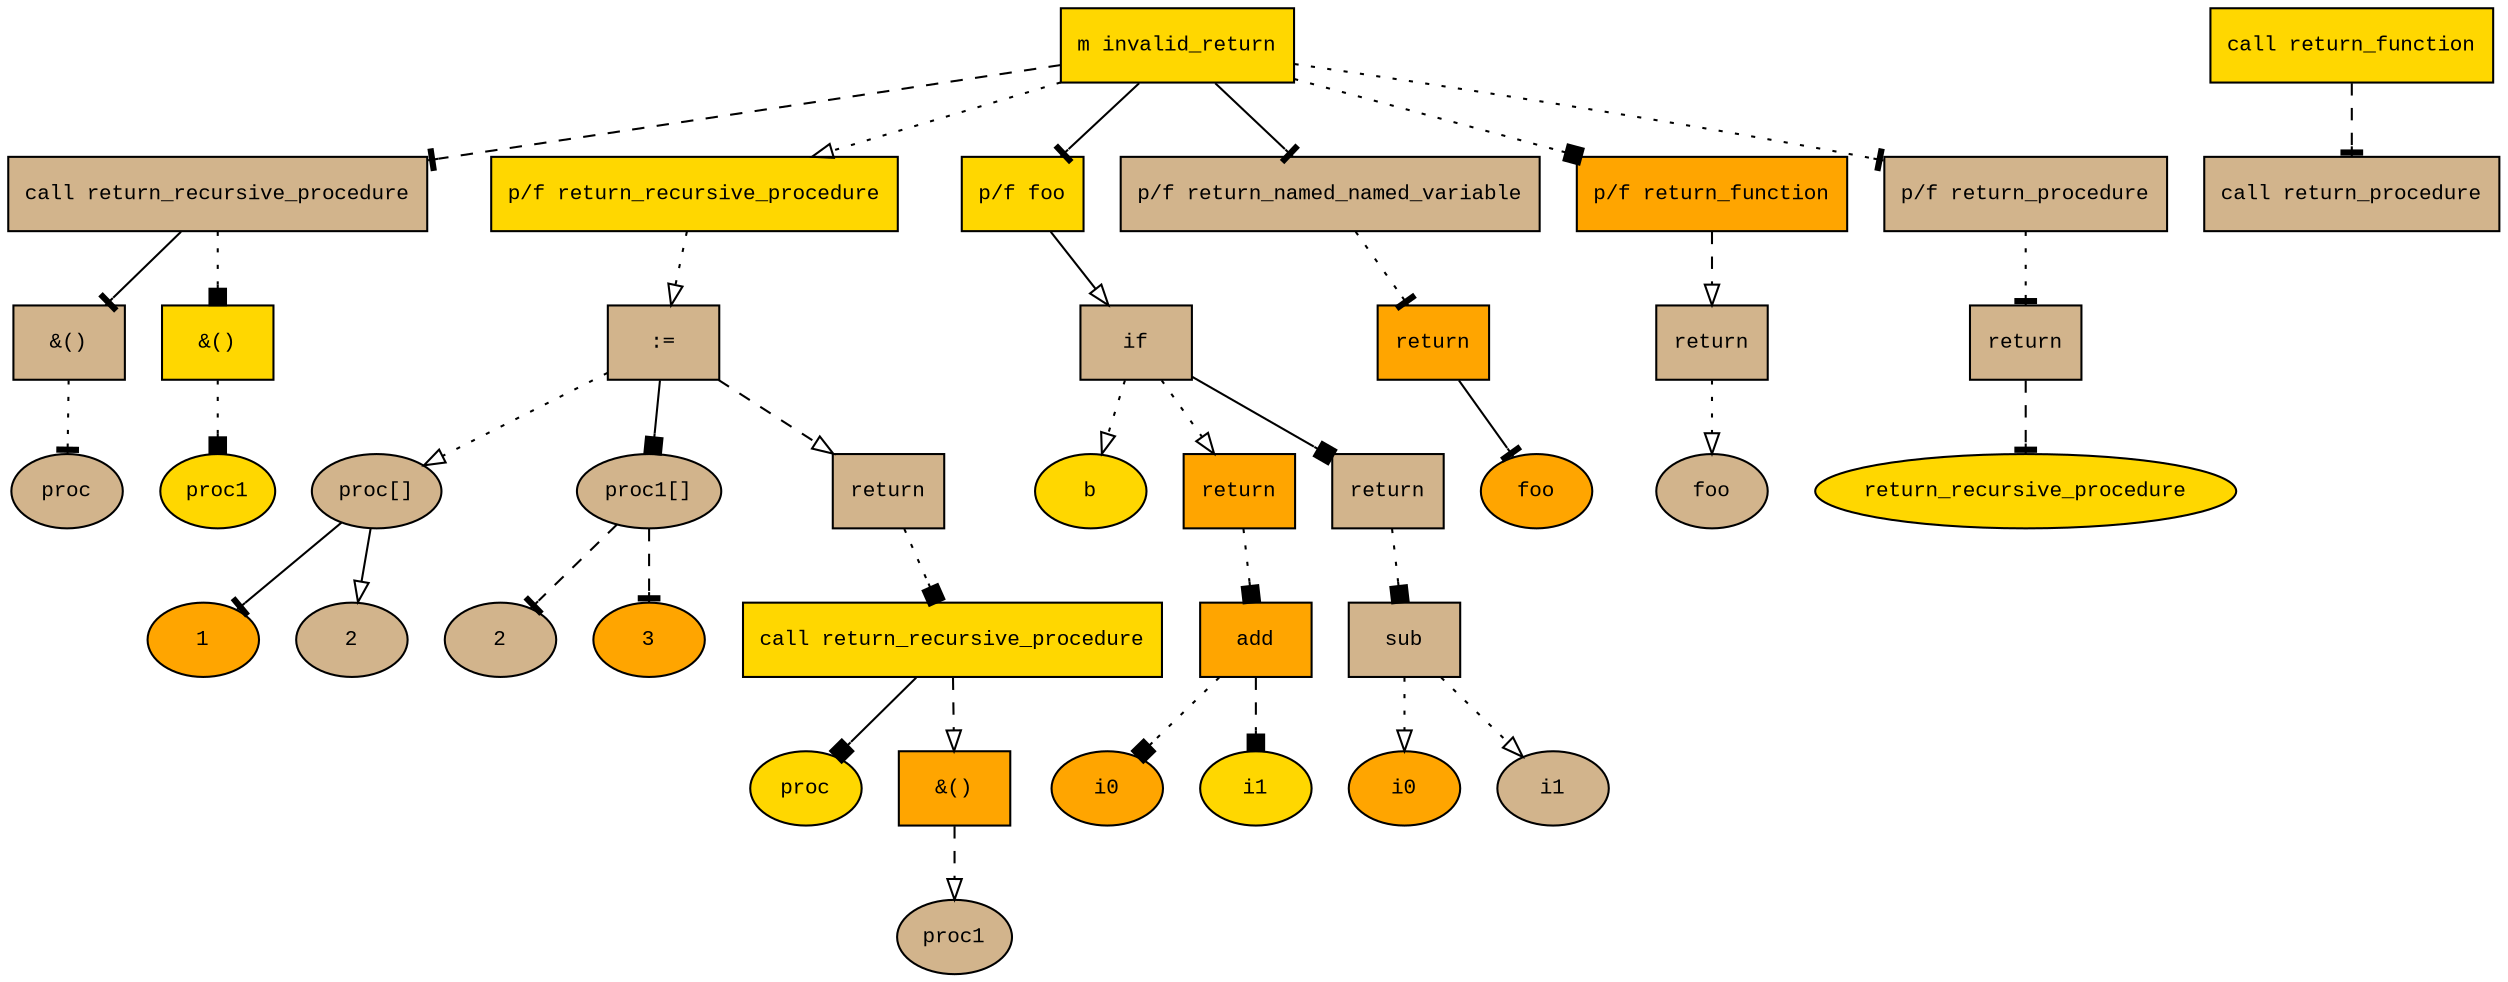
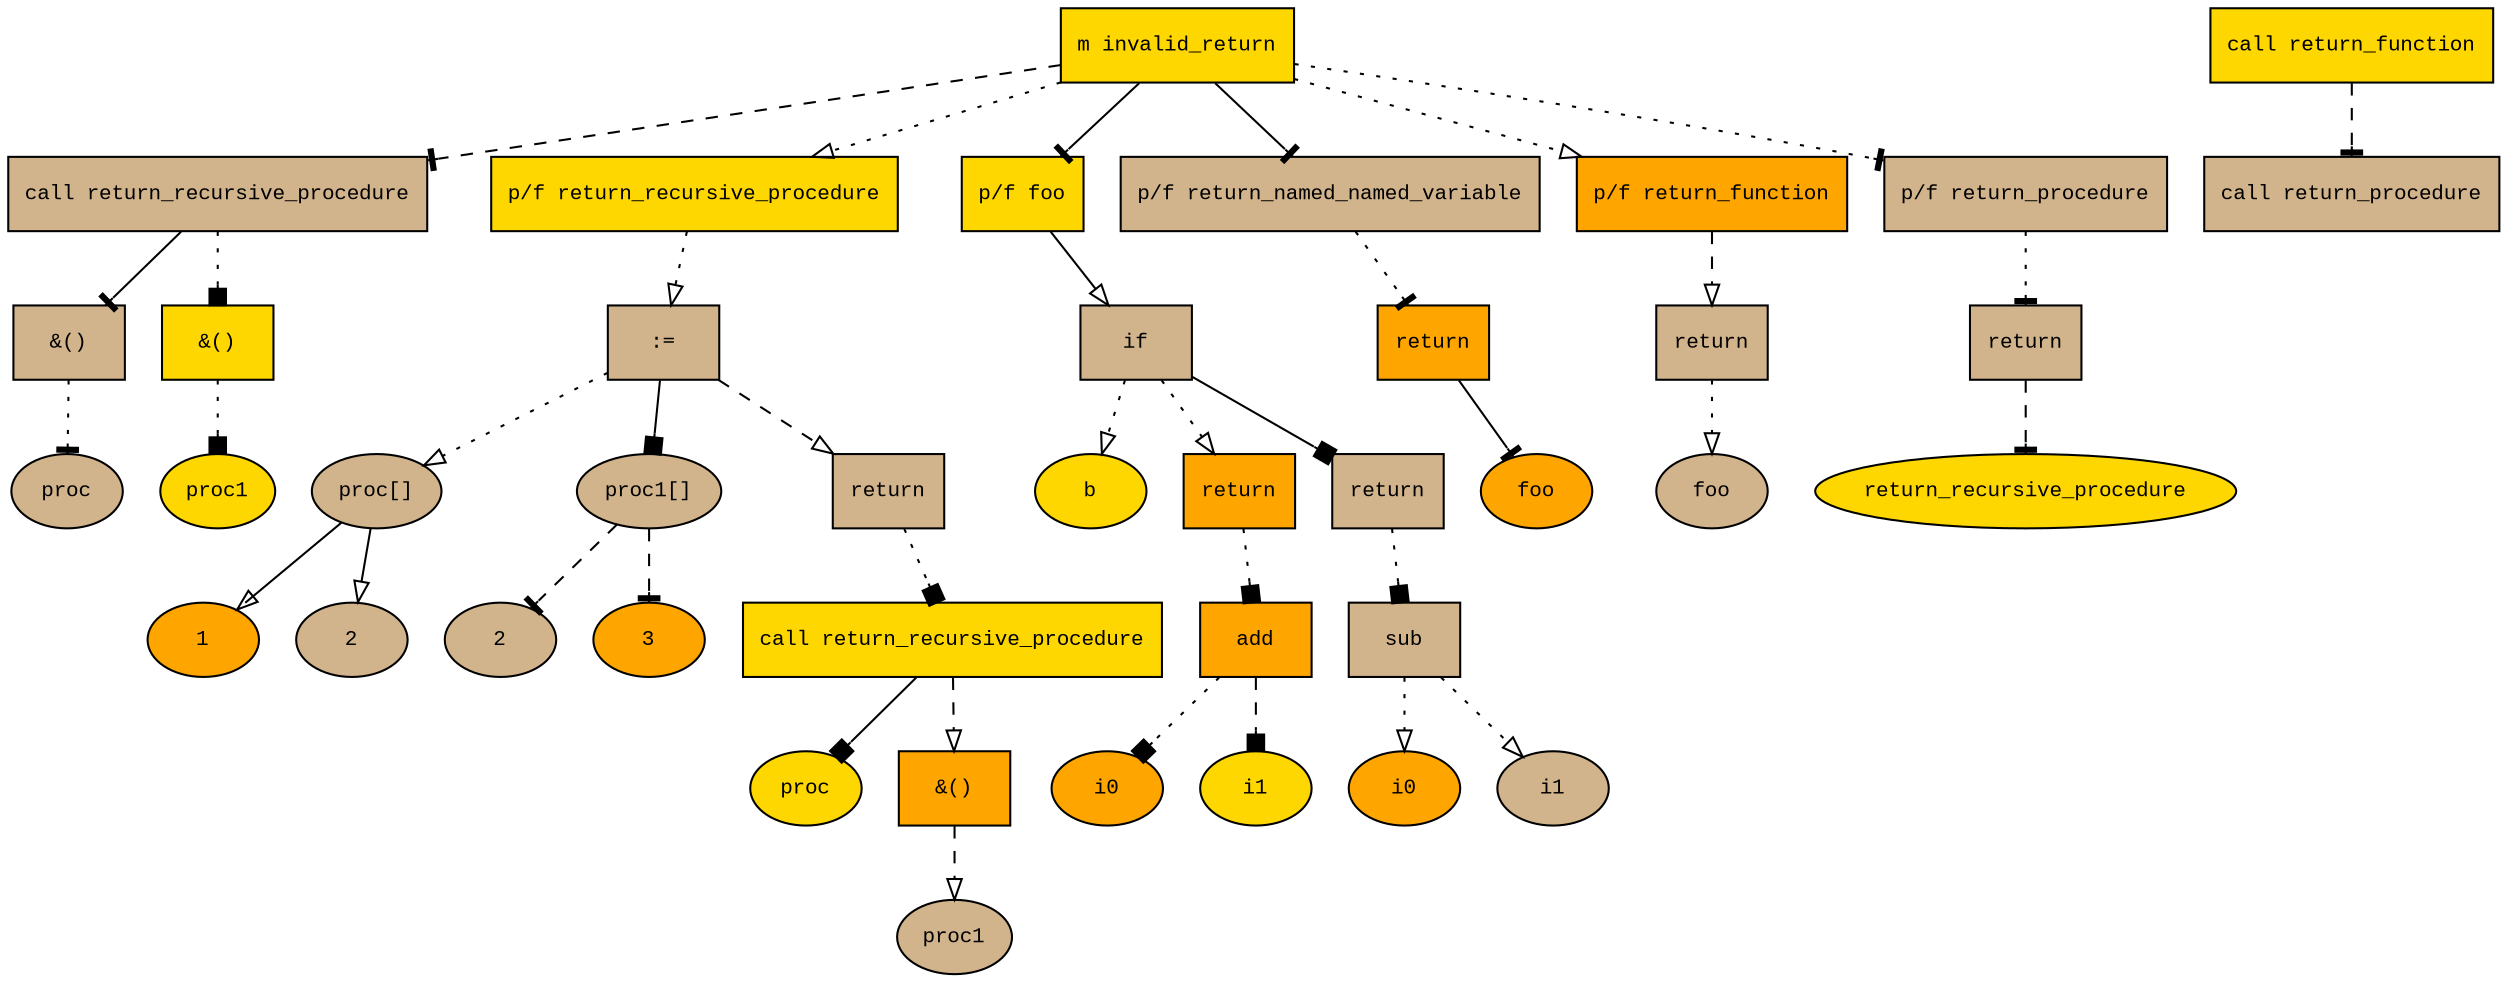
(1428, 115) -> (1428, 115)
(293, 563) -> (293, 563)
